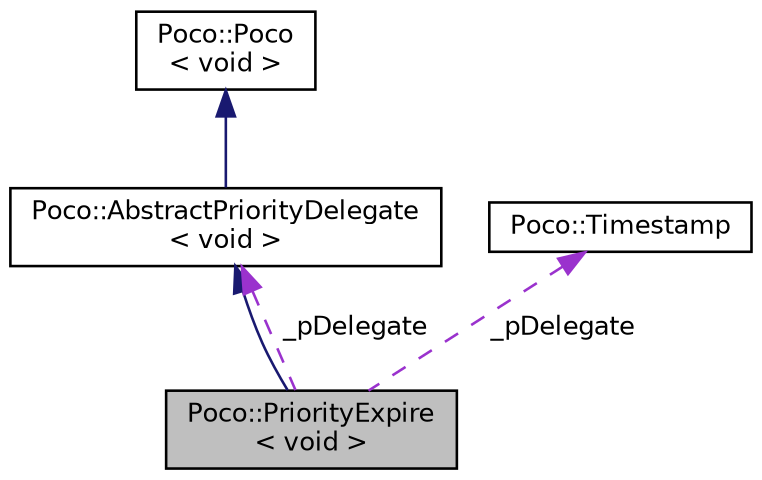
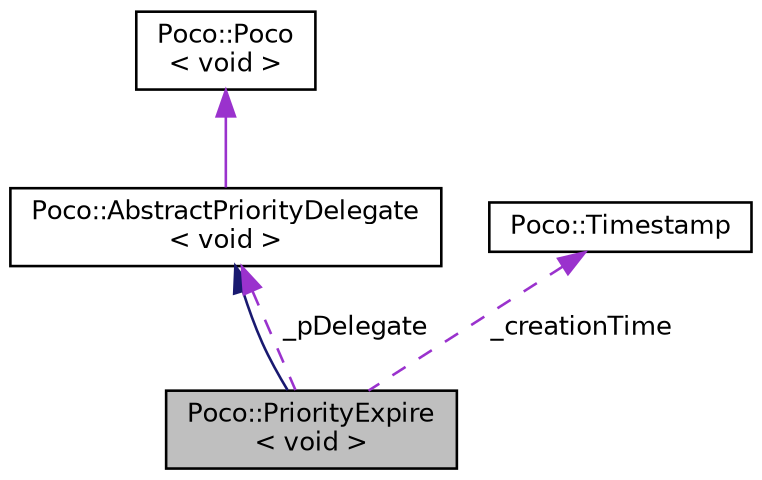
(226, 152) -> (226, 152)
(559, 328) -> (578, 328)
